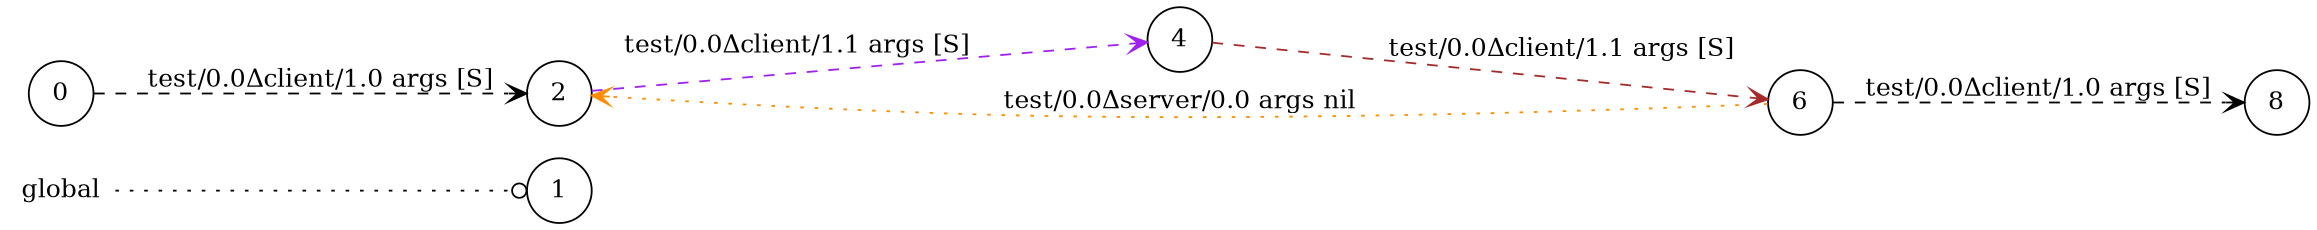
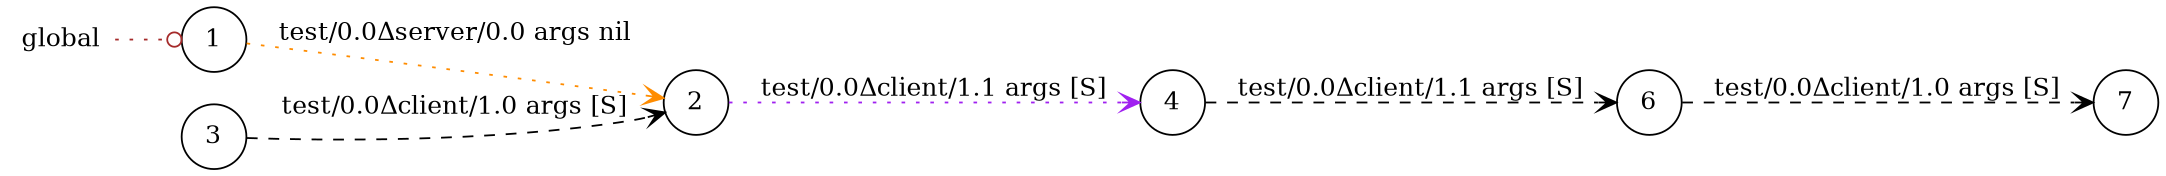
(860, 67) -> (925, 103)
(1481, 70) -> (1402, 103)
(61, 94) -> (214, 137)
(2277, 103) -> (2126, 103)
(1189, 117) -> (446, 69)
(314, 191) -> (141, 40)
